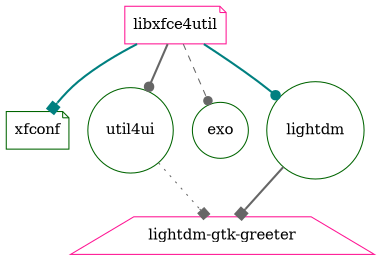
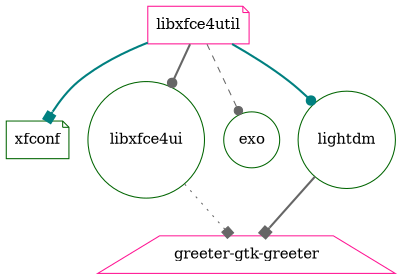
(131, 130) -> (146, 140)
(222, 236) -> (246, 255)
